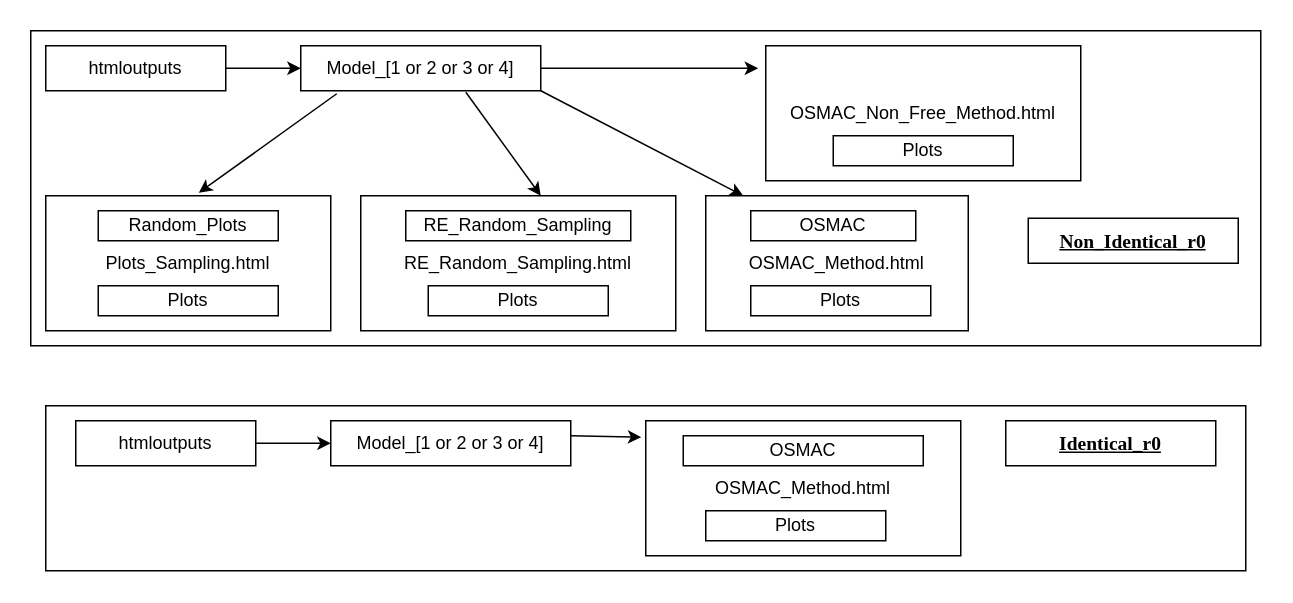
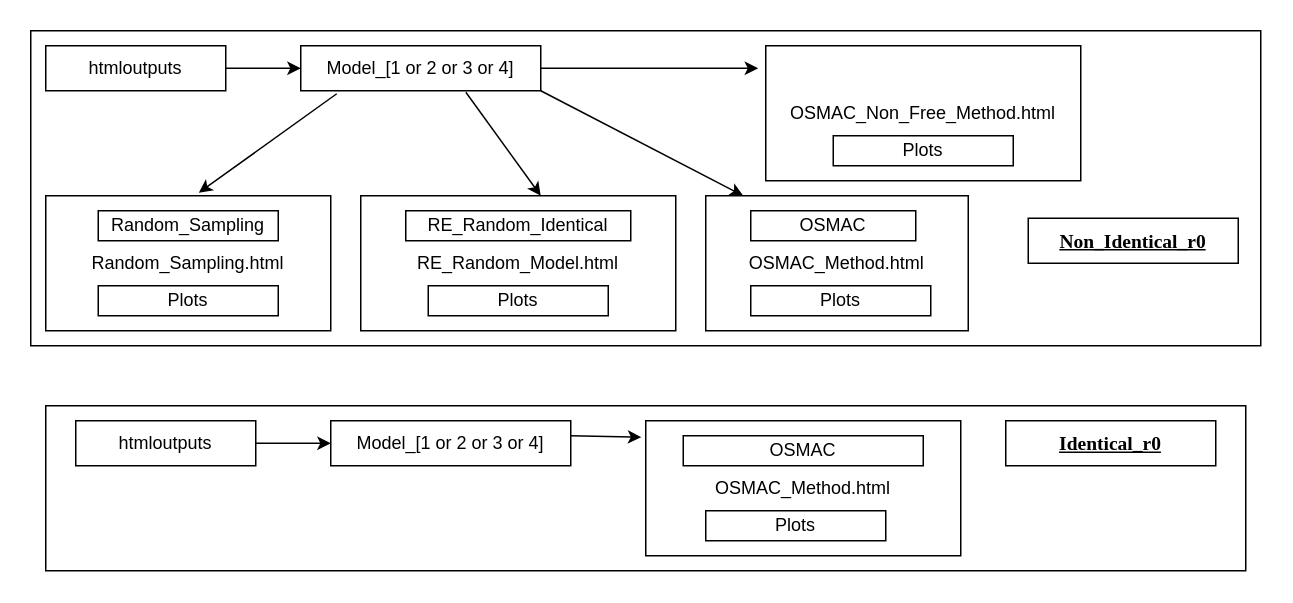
(188, 226) -> (188, 226)
(518, 226) -> (518, 226)
(188, 263) -> (188, 263)
(518, 263) -> (518, 263)
